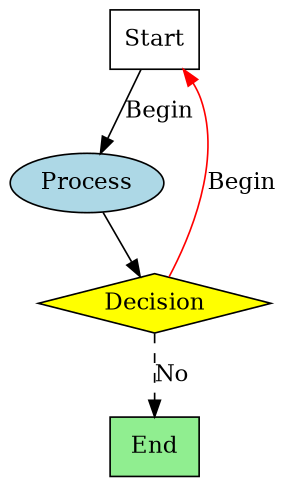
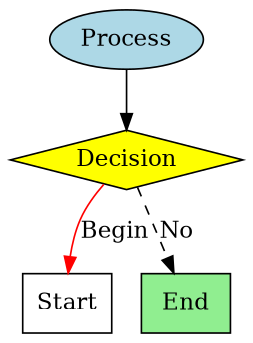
(124, 104) -> none
